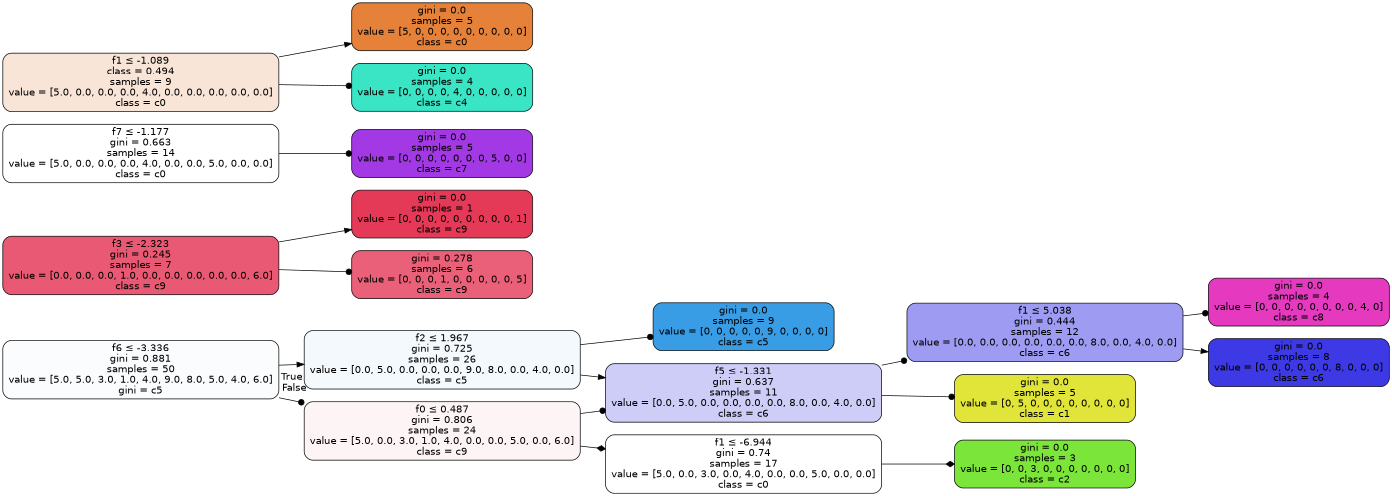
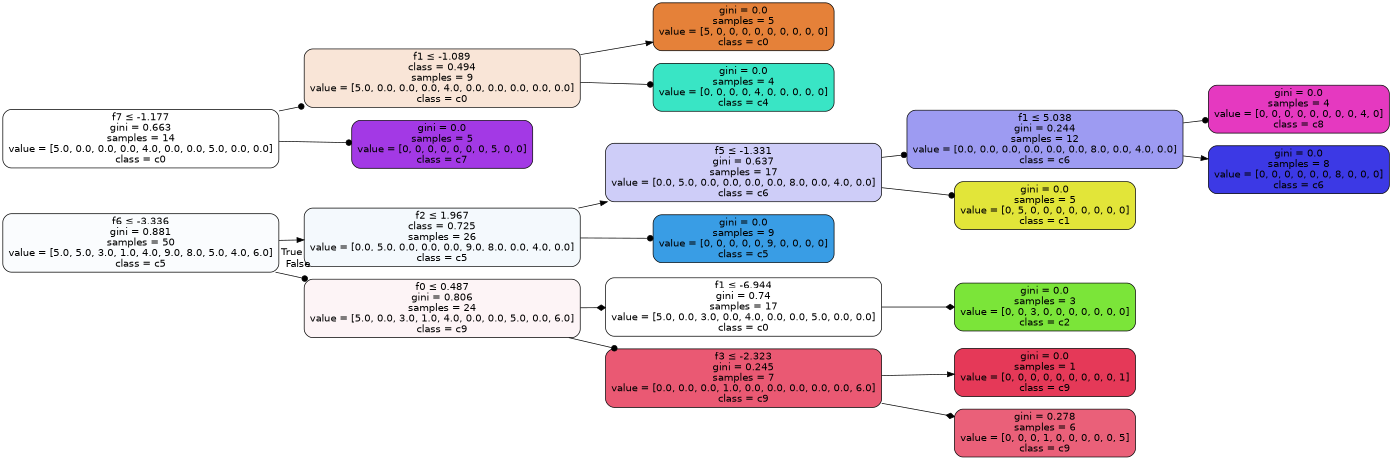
none -> (289, 109)
(313, 271) -> (914, 409)
(1045, 321) -> (1045, 129)
(442, 349) -> (442, 226)
(141, 390) -> (141, 264)
(744, 393) -> (744, 172)
(590, 412) -> (590, 343)
